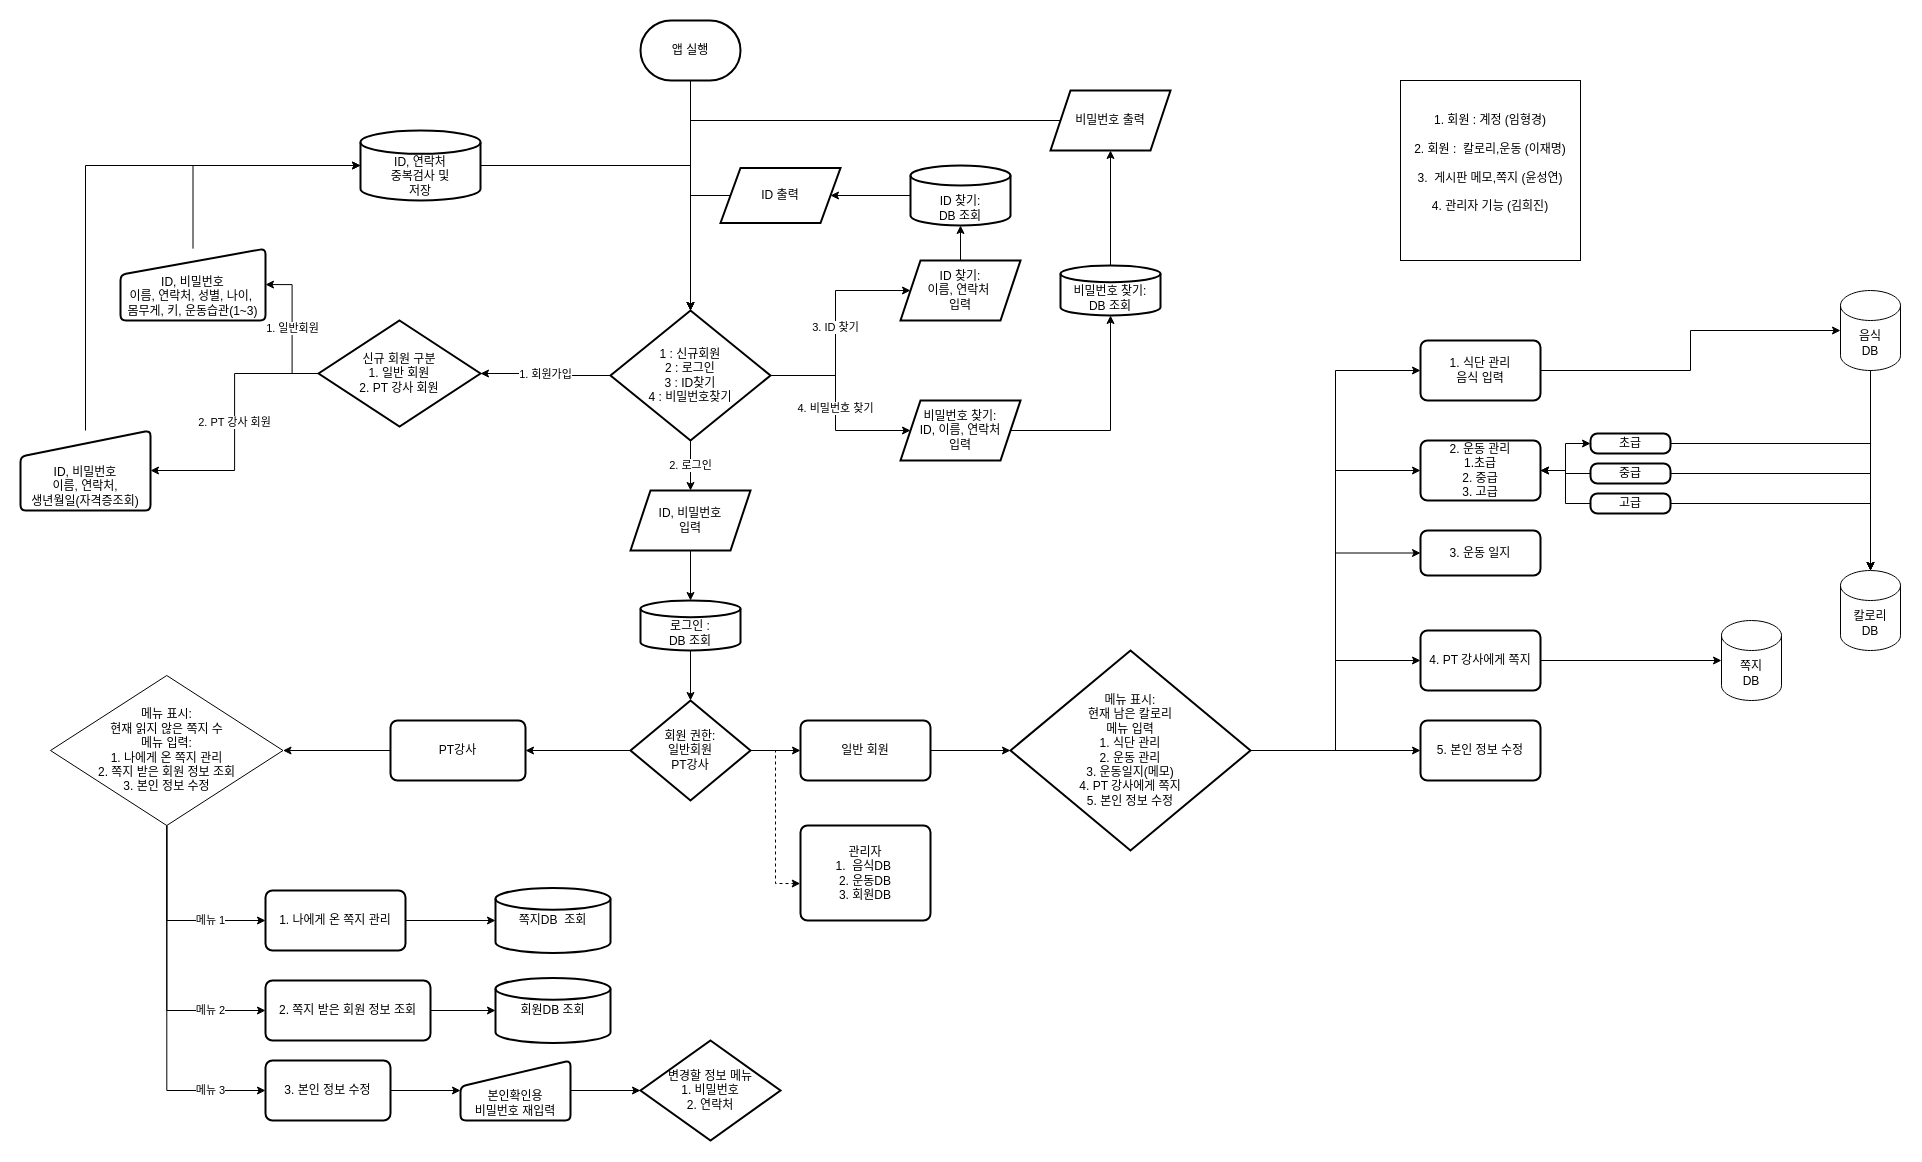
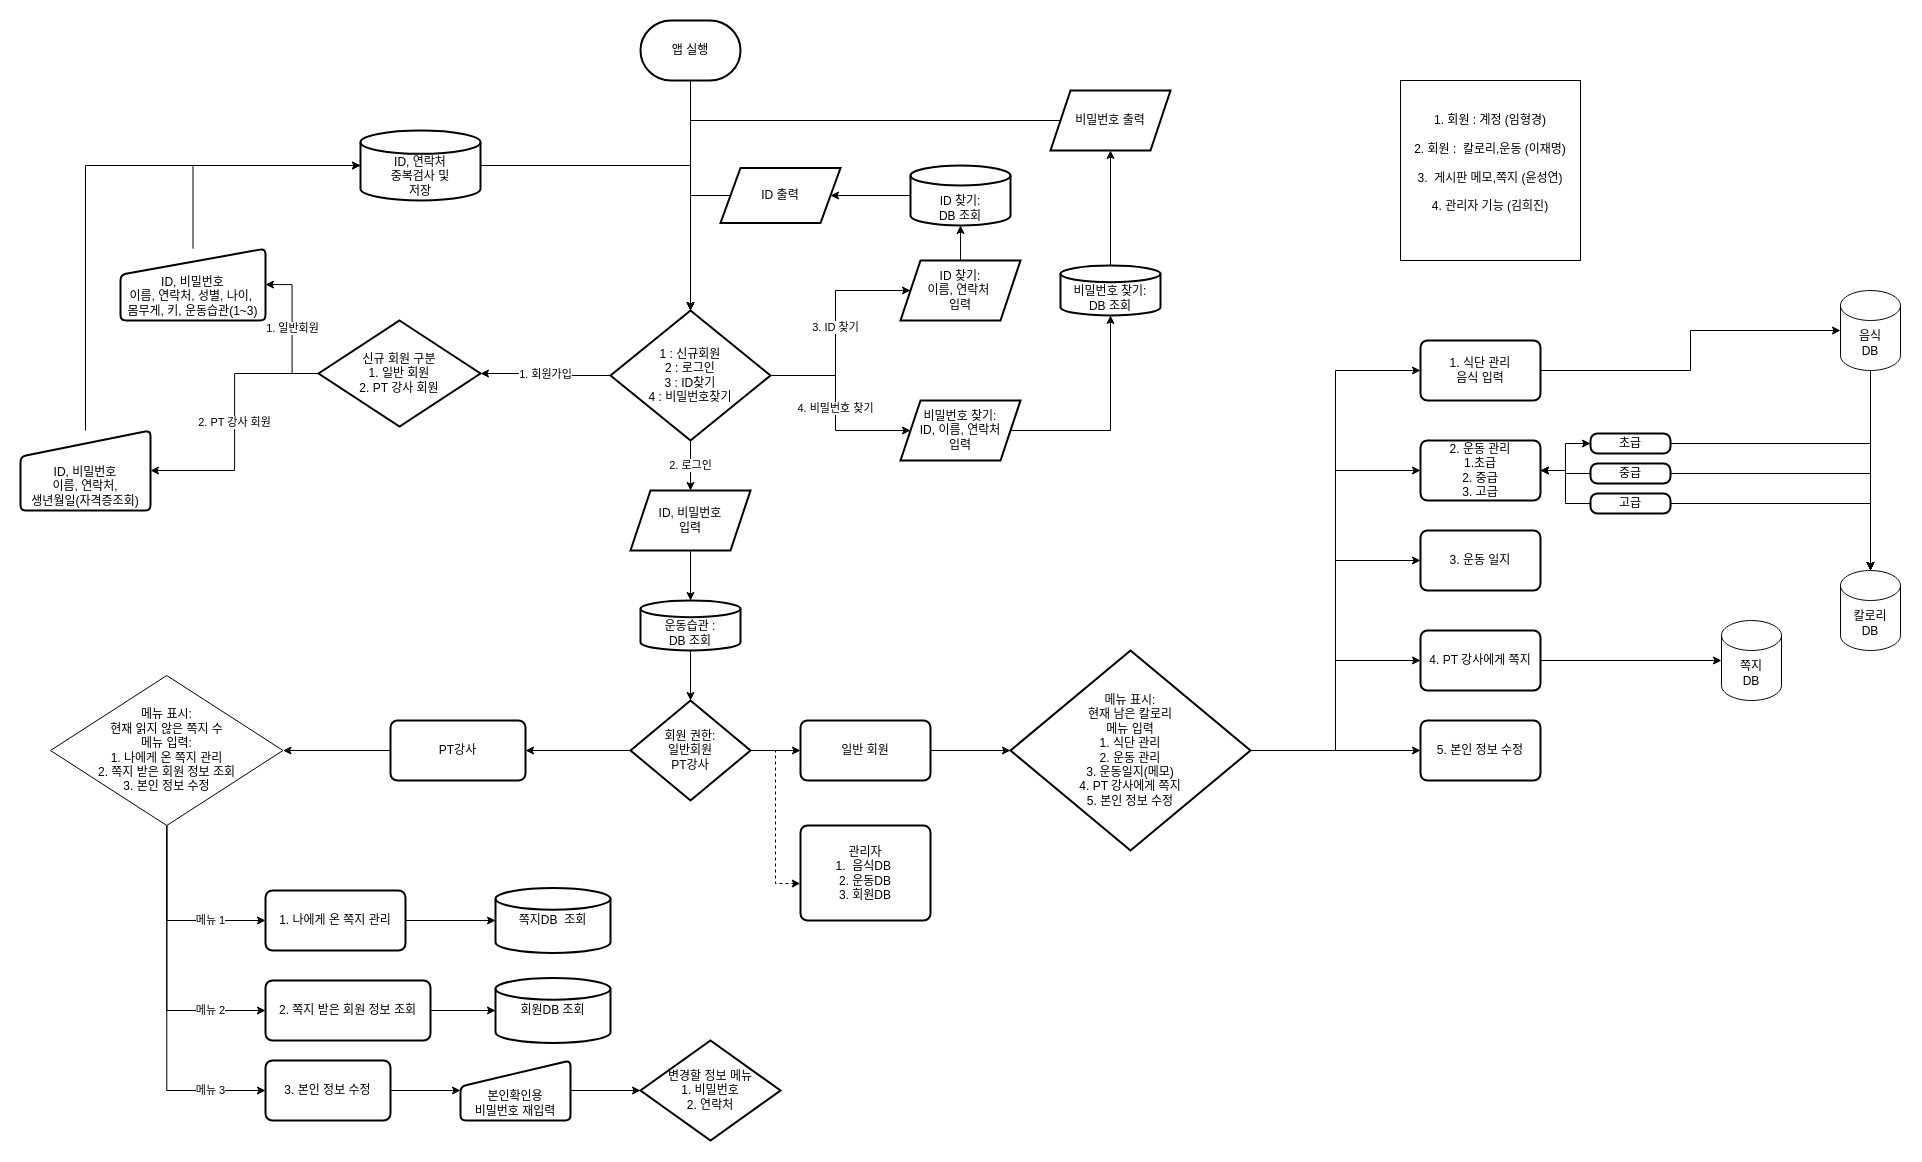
(1481, 553) -> (1481, 561)
(691, 633) -> (691, 633)
